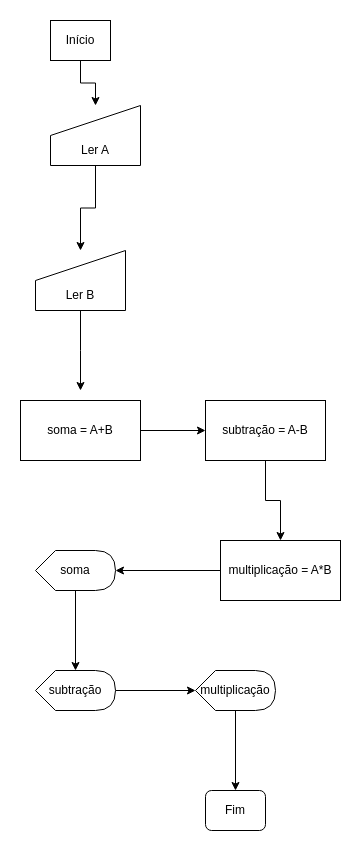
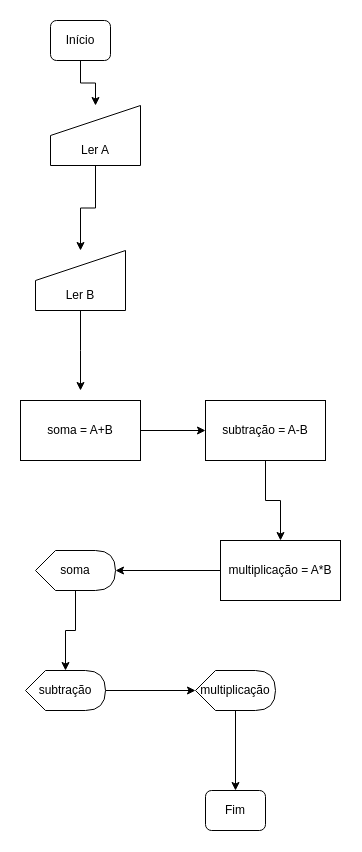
(81, 41) -> (81, 41)
(76, 691) -> (66, 691)
